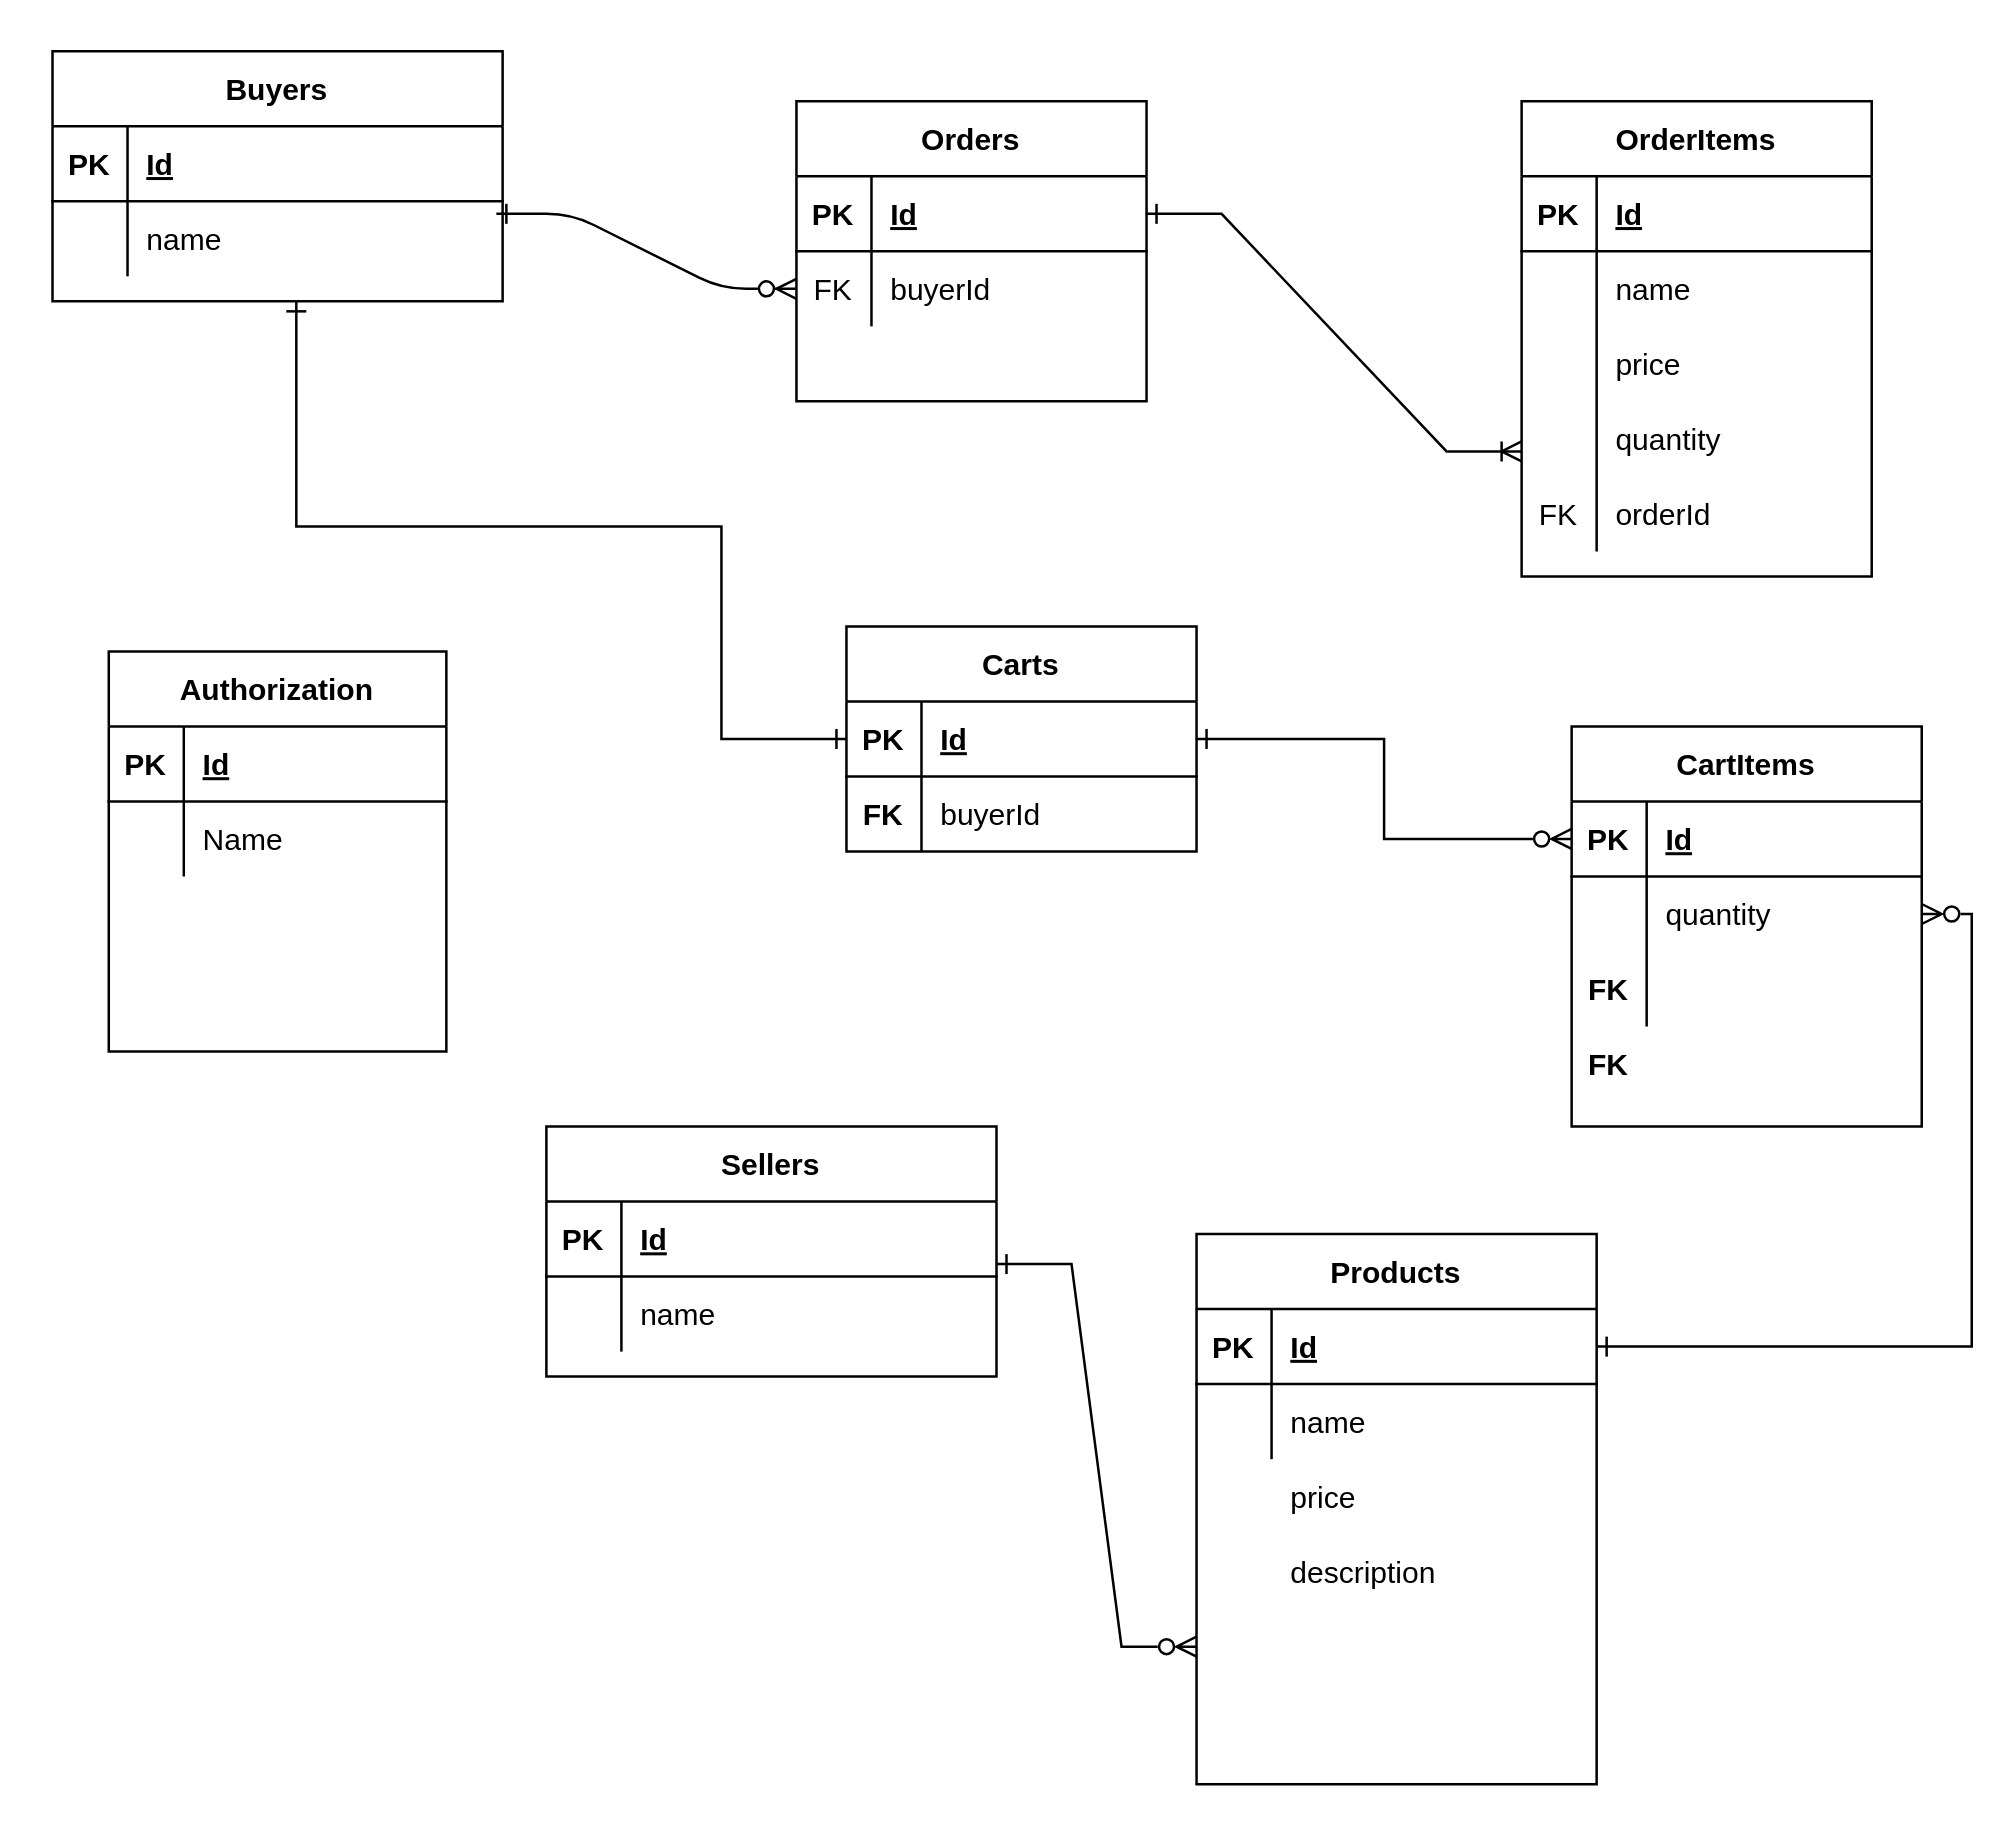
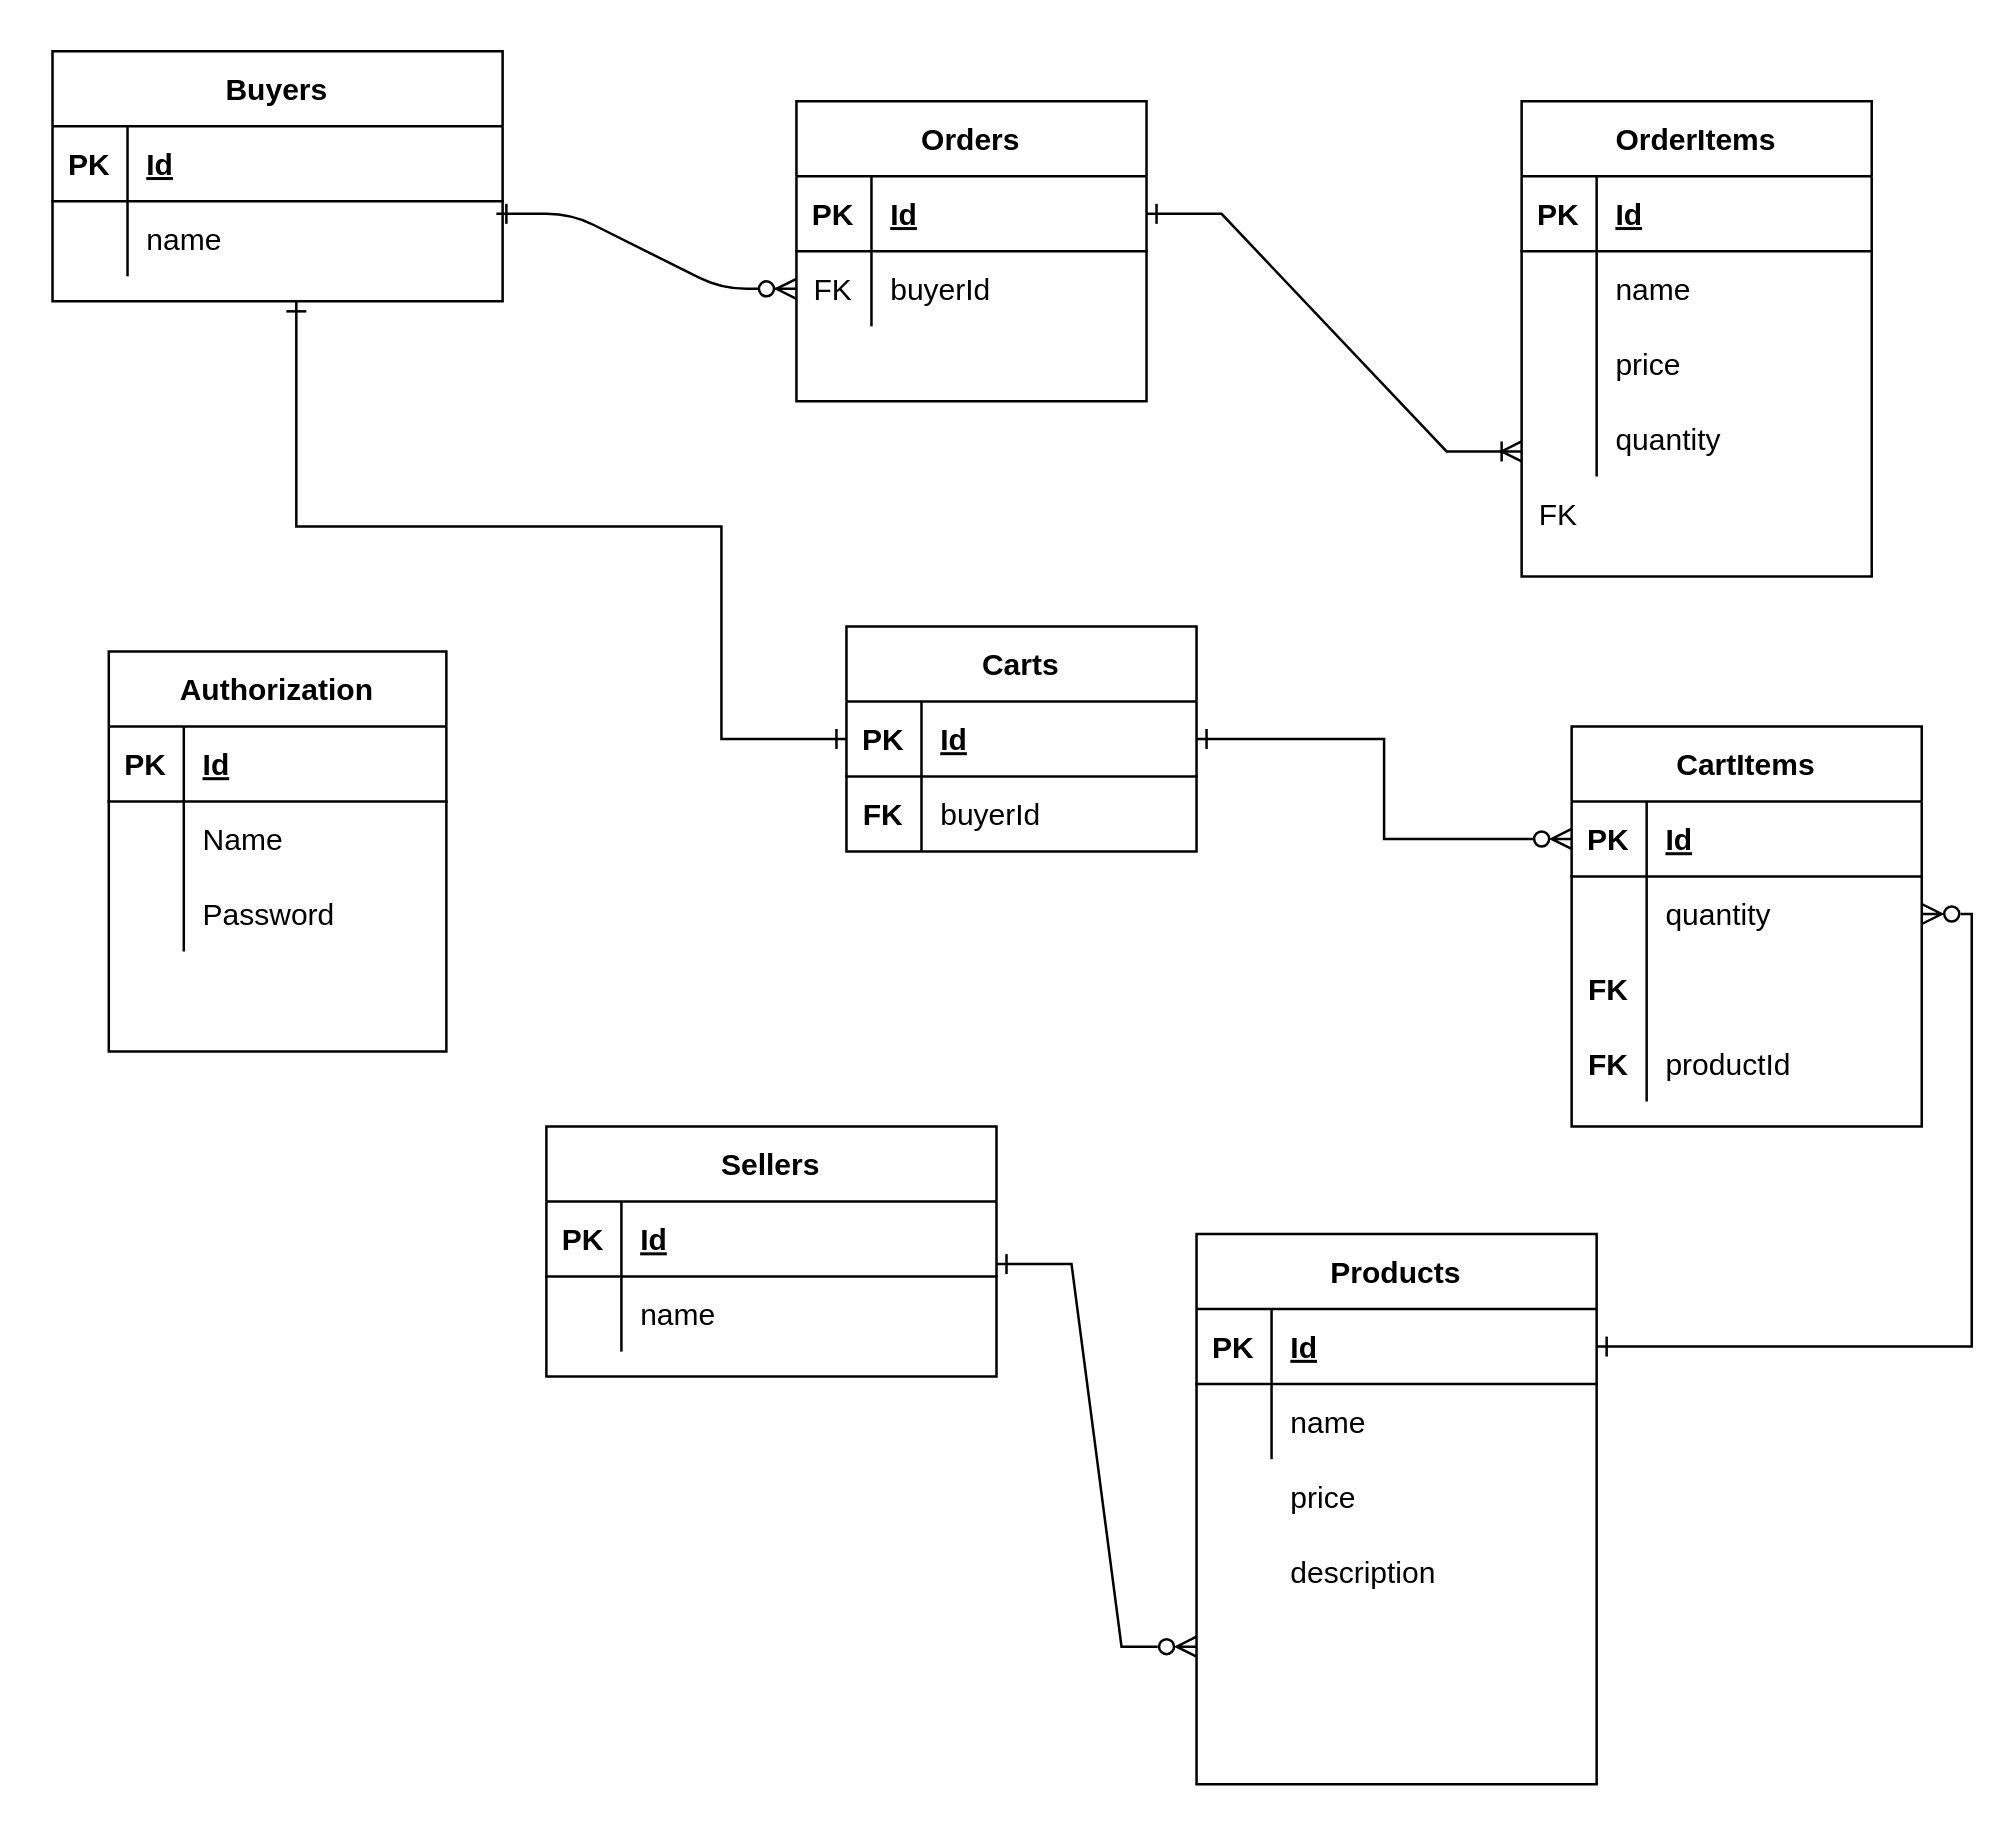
(1734, 514) -> none
none -> (315, 914)
none -> (1784, 1064)
